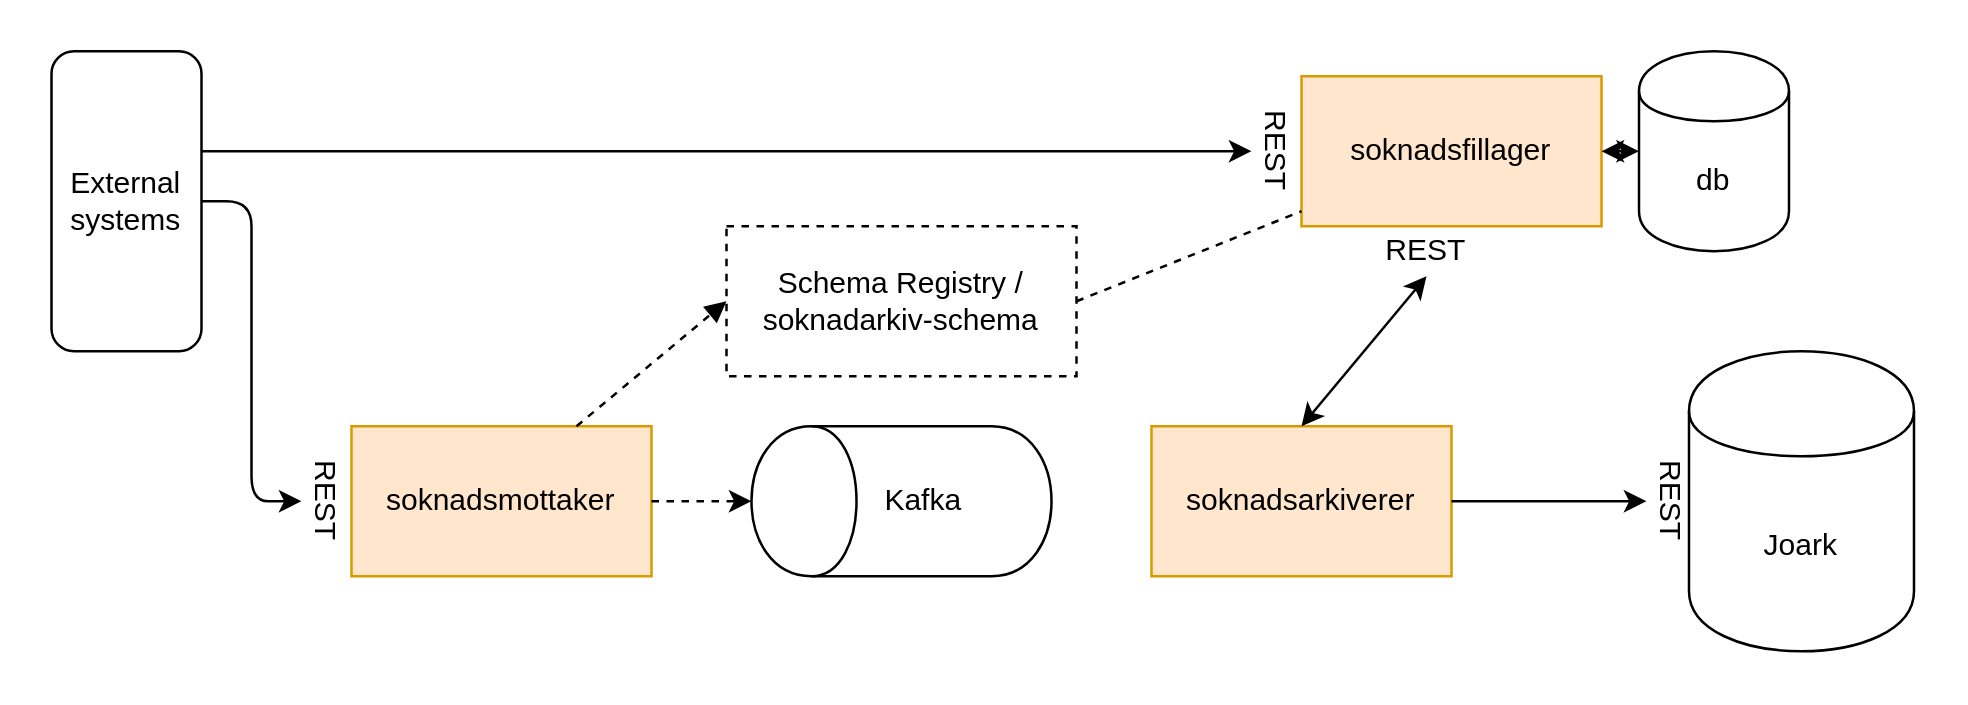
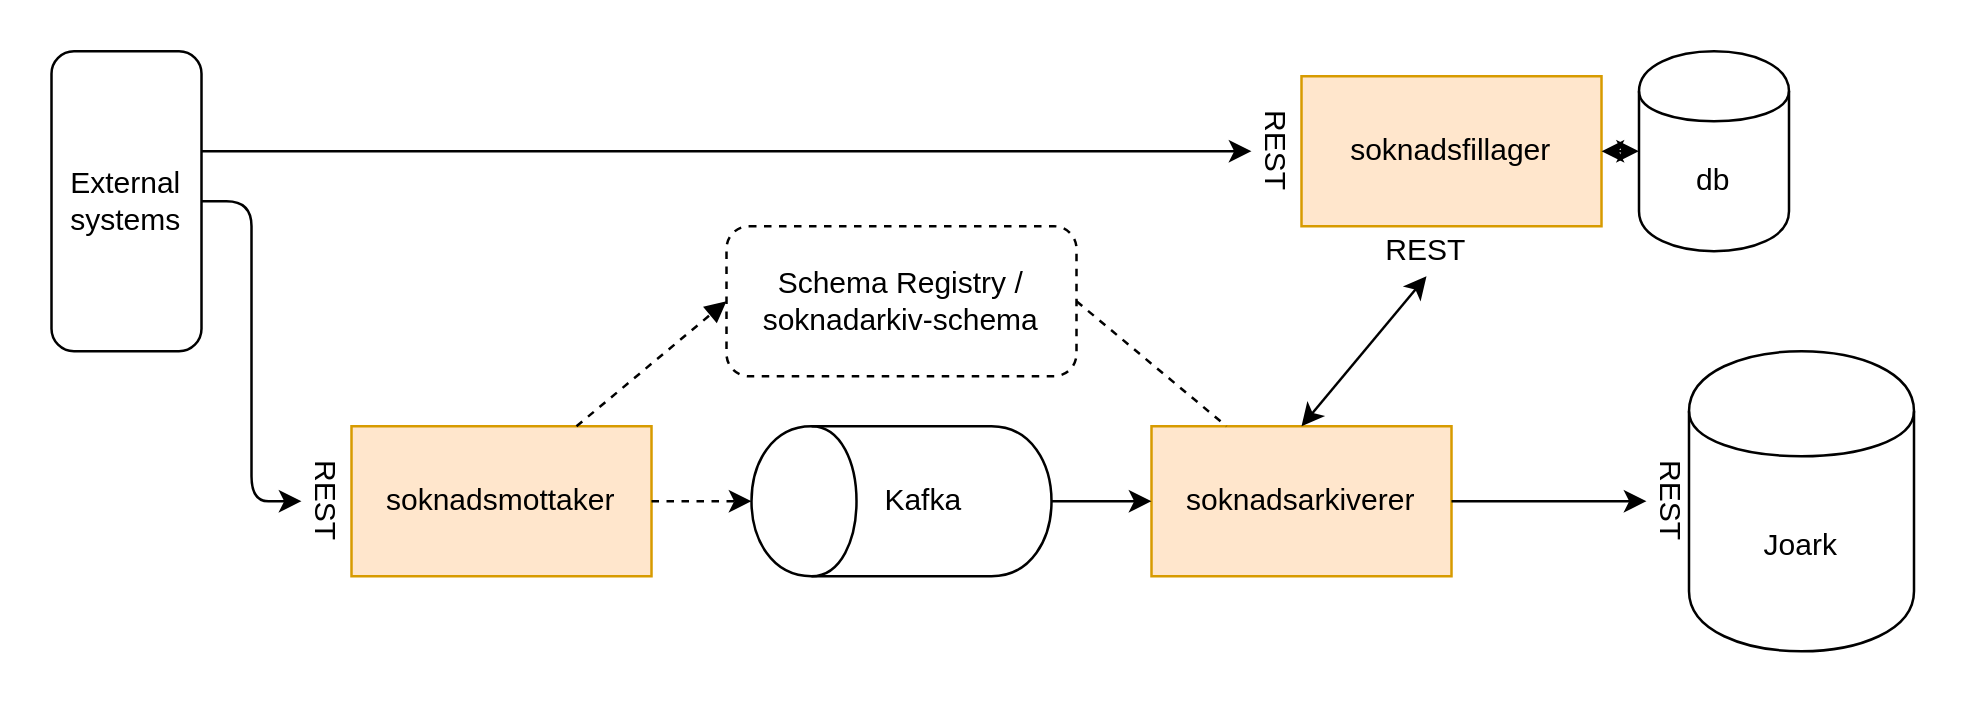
(1189, 256) -> (1149, 362)
(901, 301) -> (901, 301)
none -> (1093, 501)
